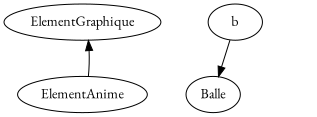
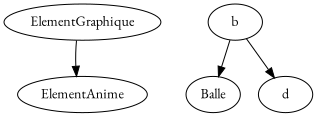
(89, 63) -> (76, 53)
none -> (286, 95)
